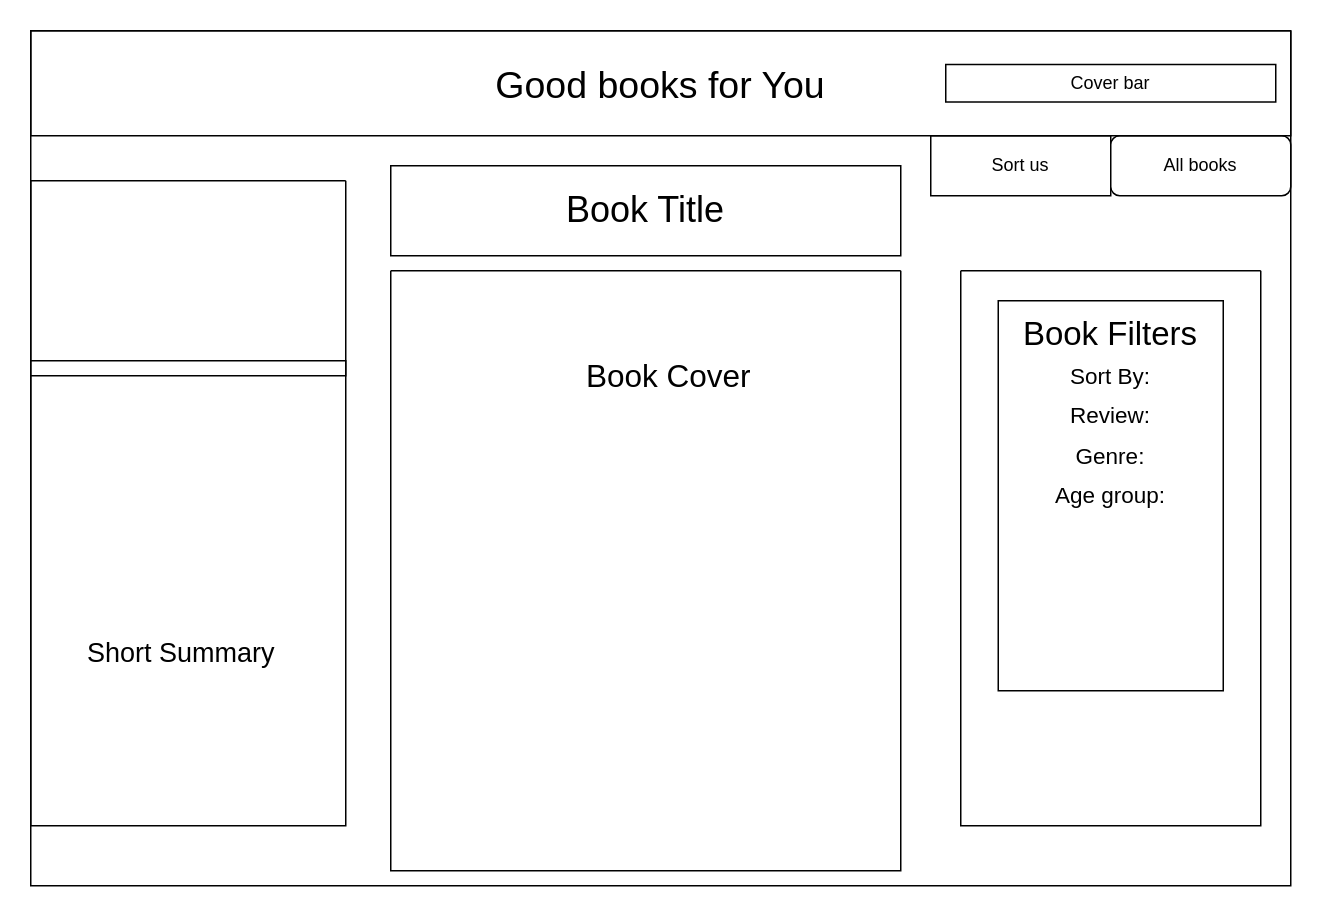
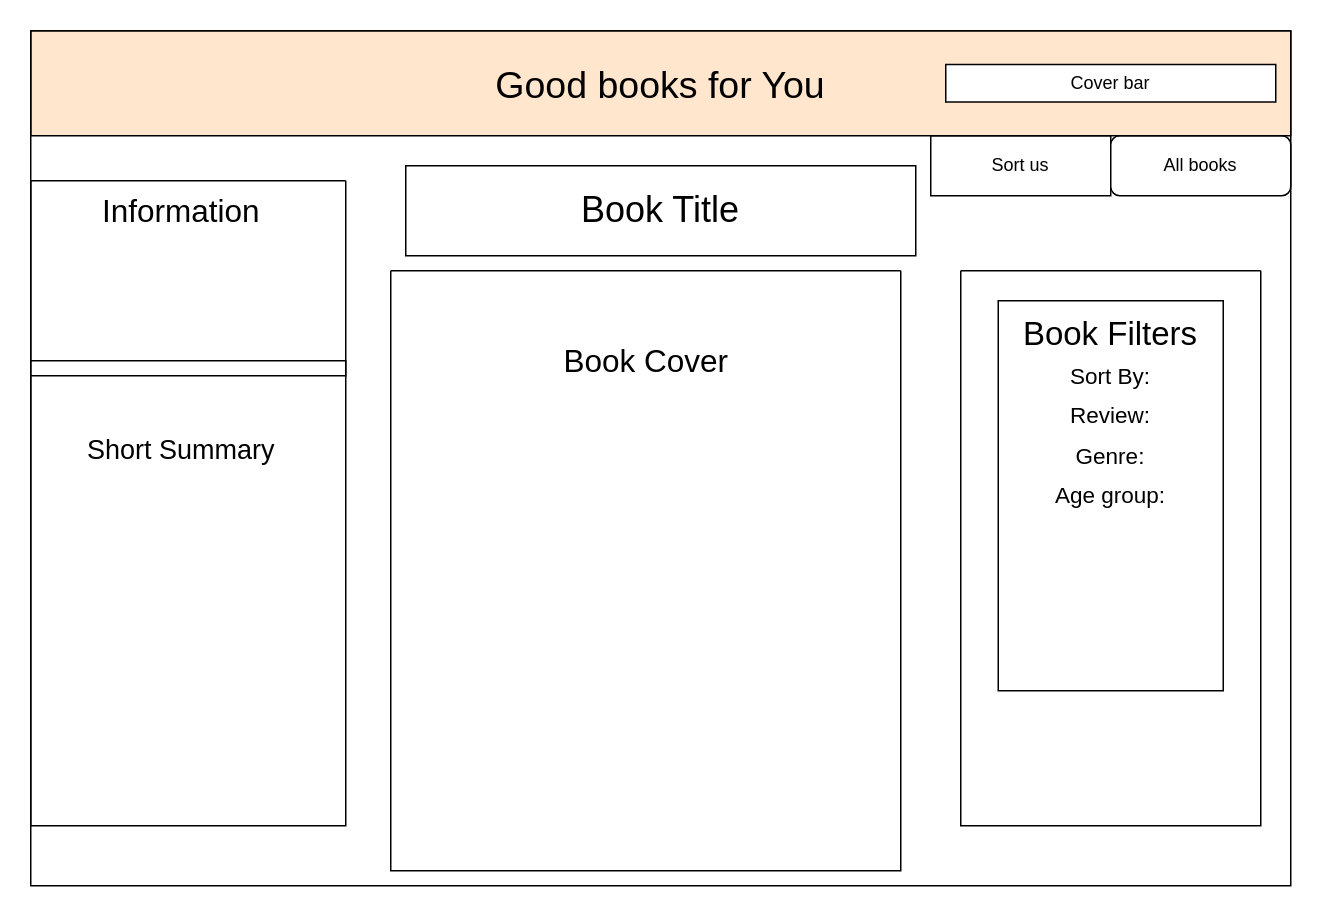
(661, 83) -> (661, 83)
none -> (181, 211)
(646, 211) -> (661, 211)
(668, 376) -> (646, 361)
(181, 653) -> (181, 451)
